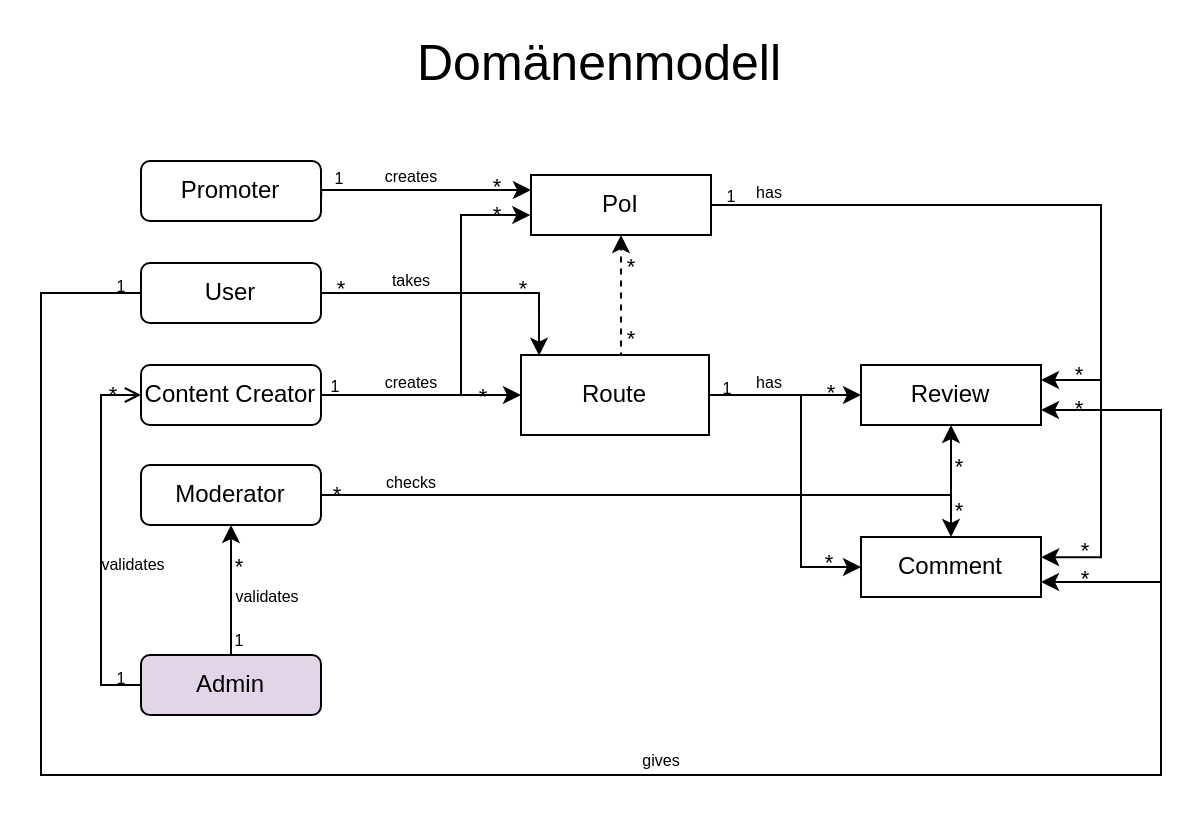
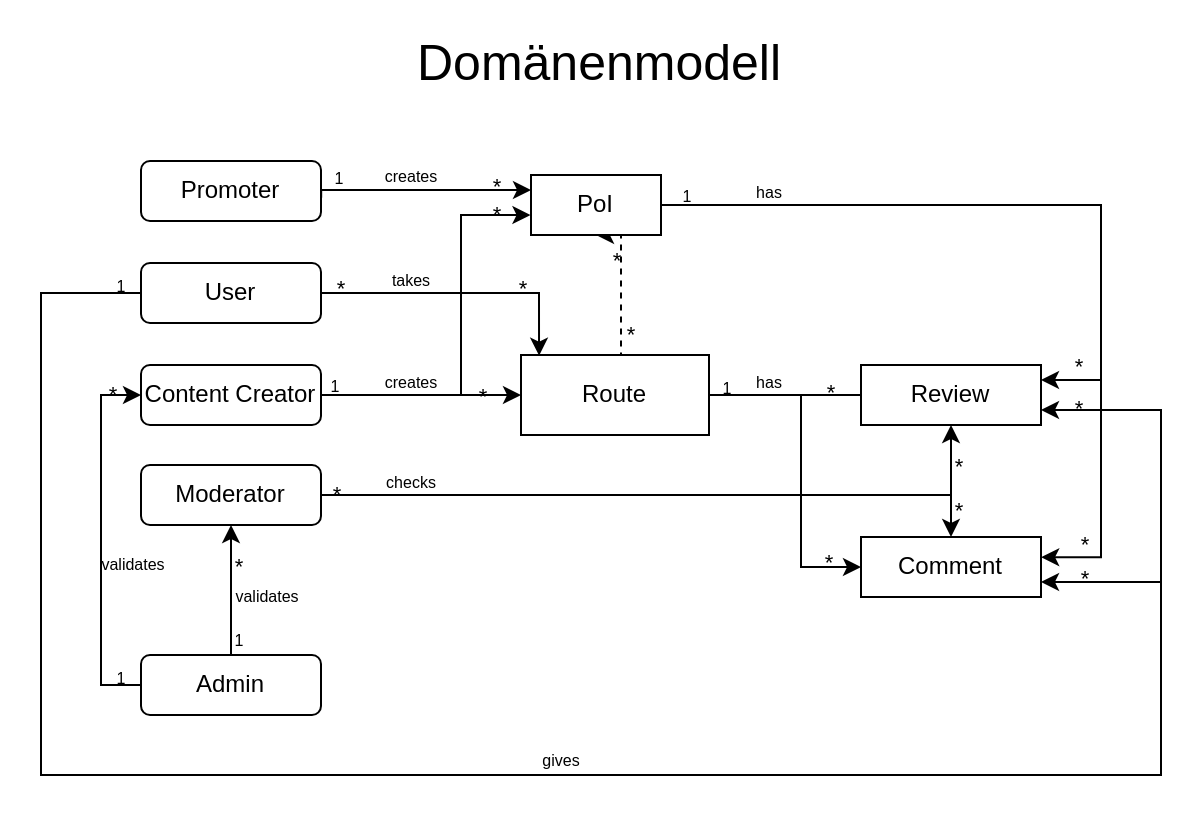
(621, 205) -> (596, 205)
(129, 395) -> (126, 395)
(846, 395) -> (851, 395)
(231, 685) -> (231, 685)
(661, 759) -> (561, 759)
